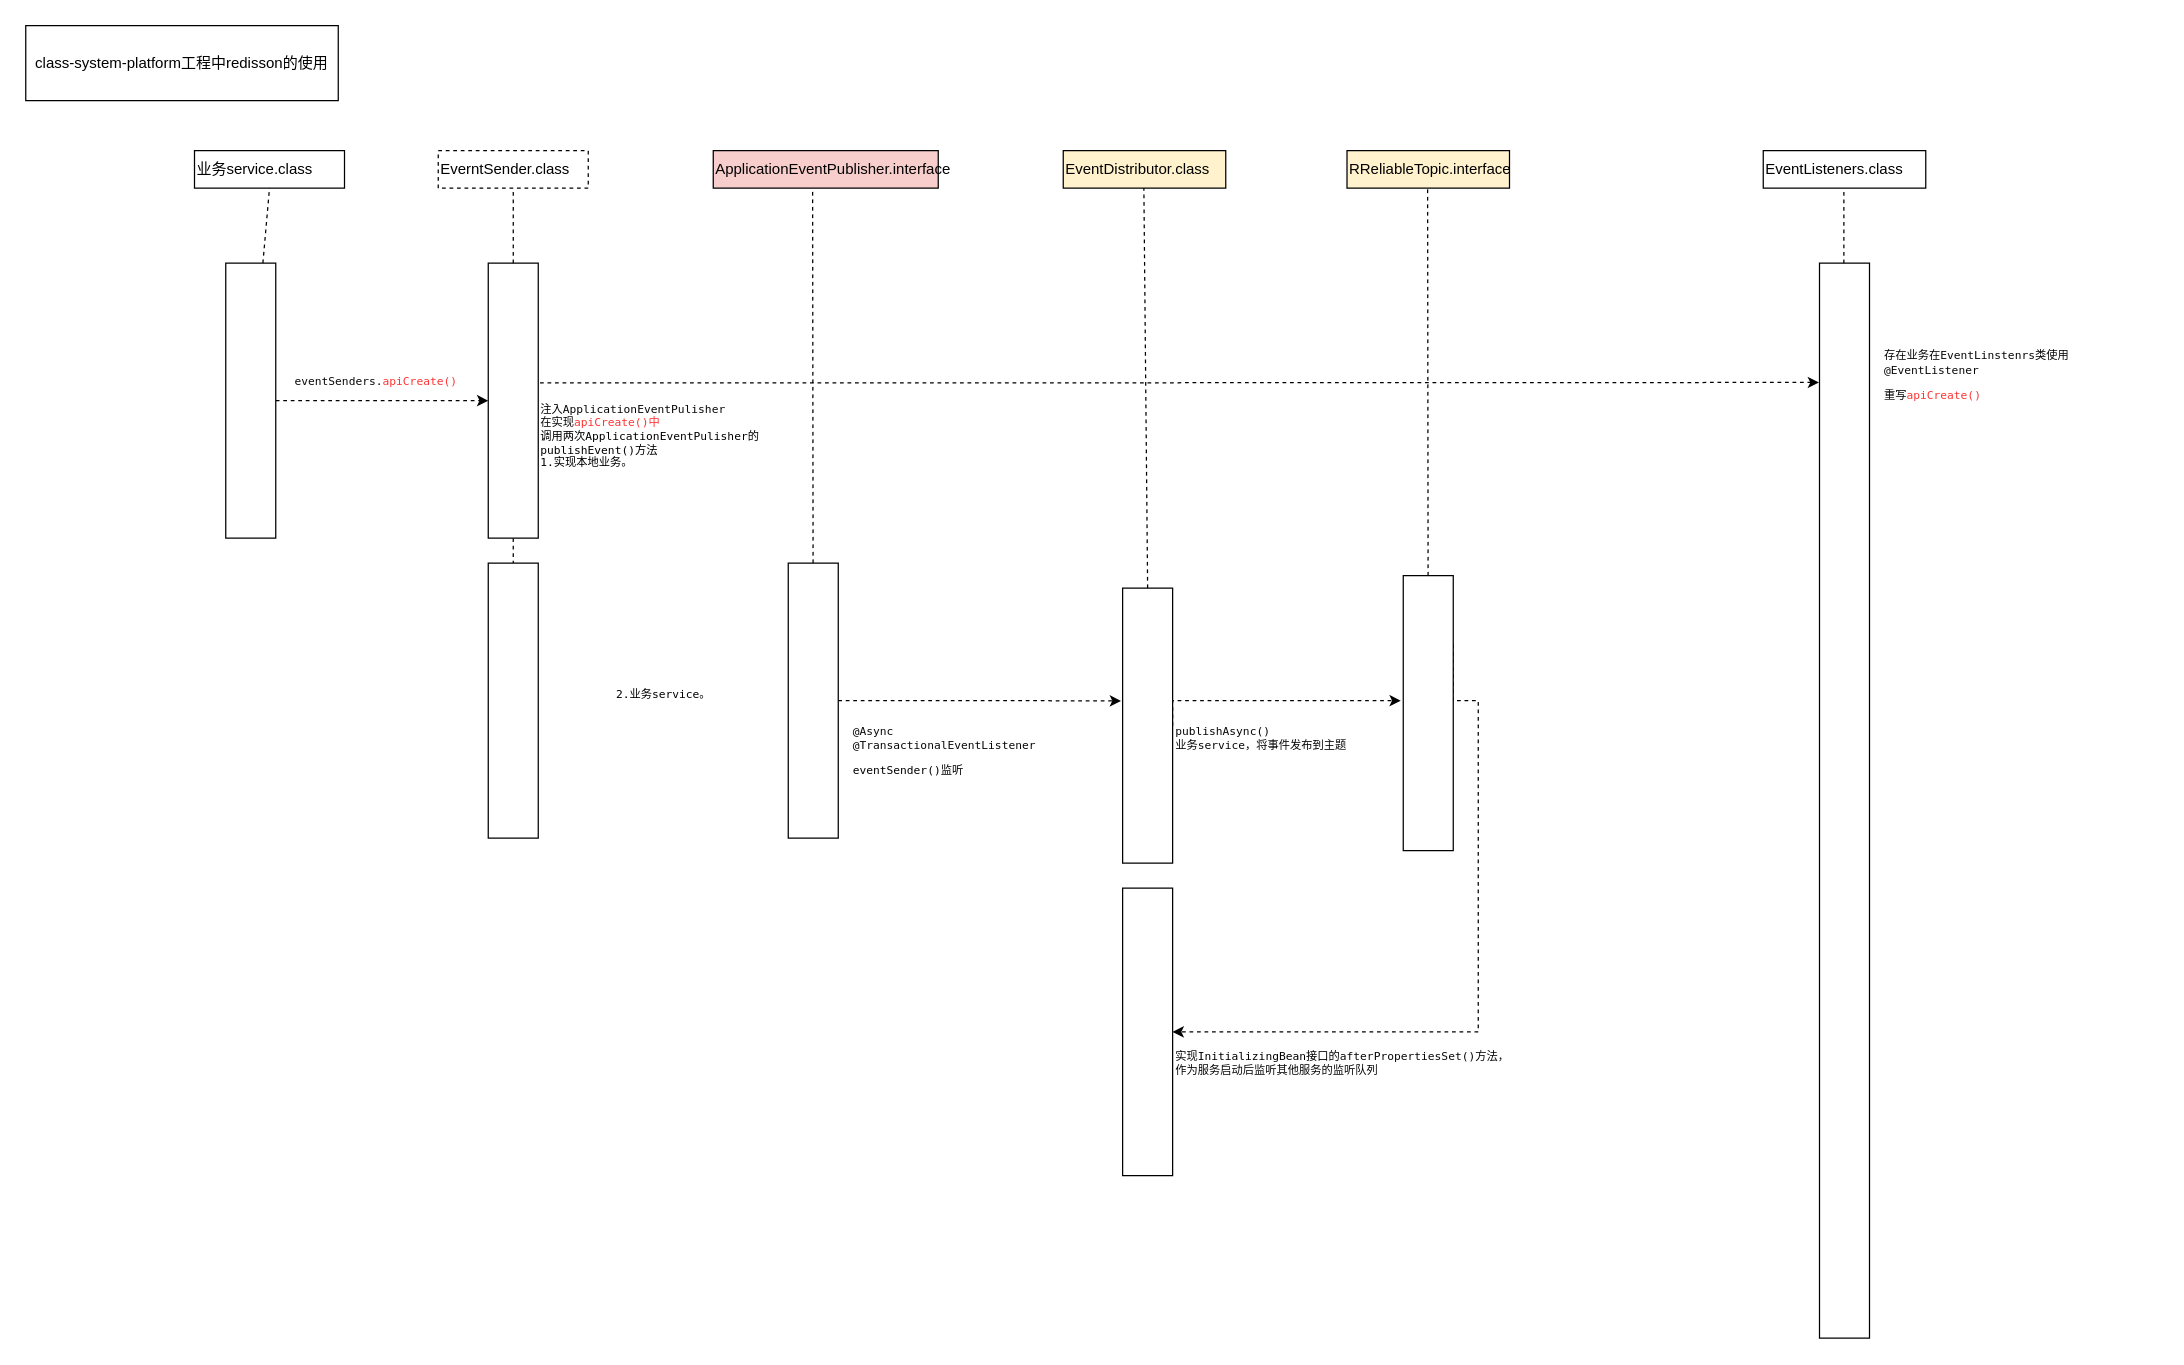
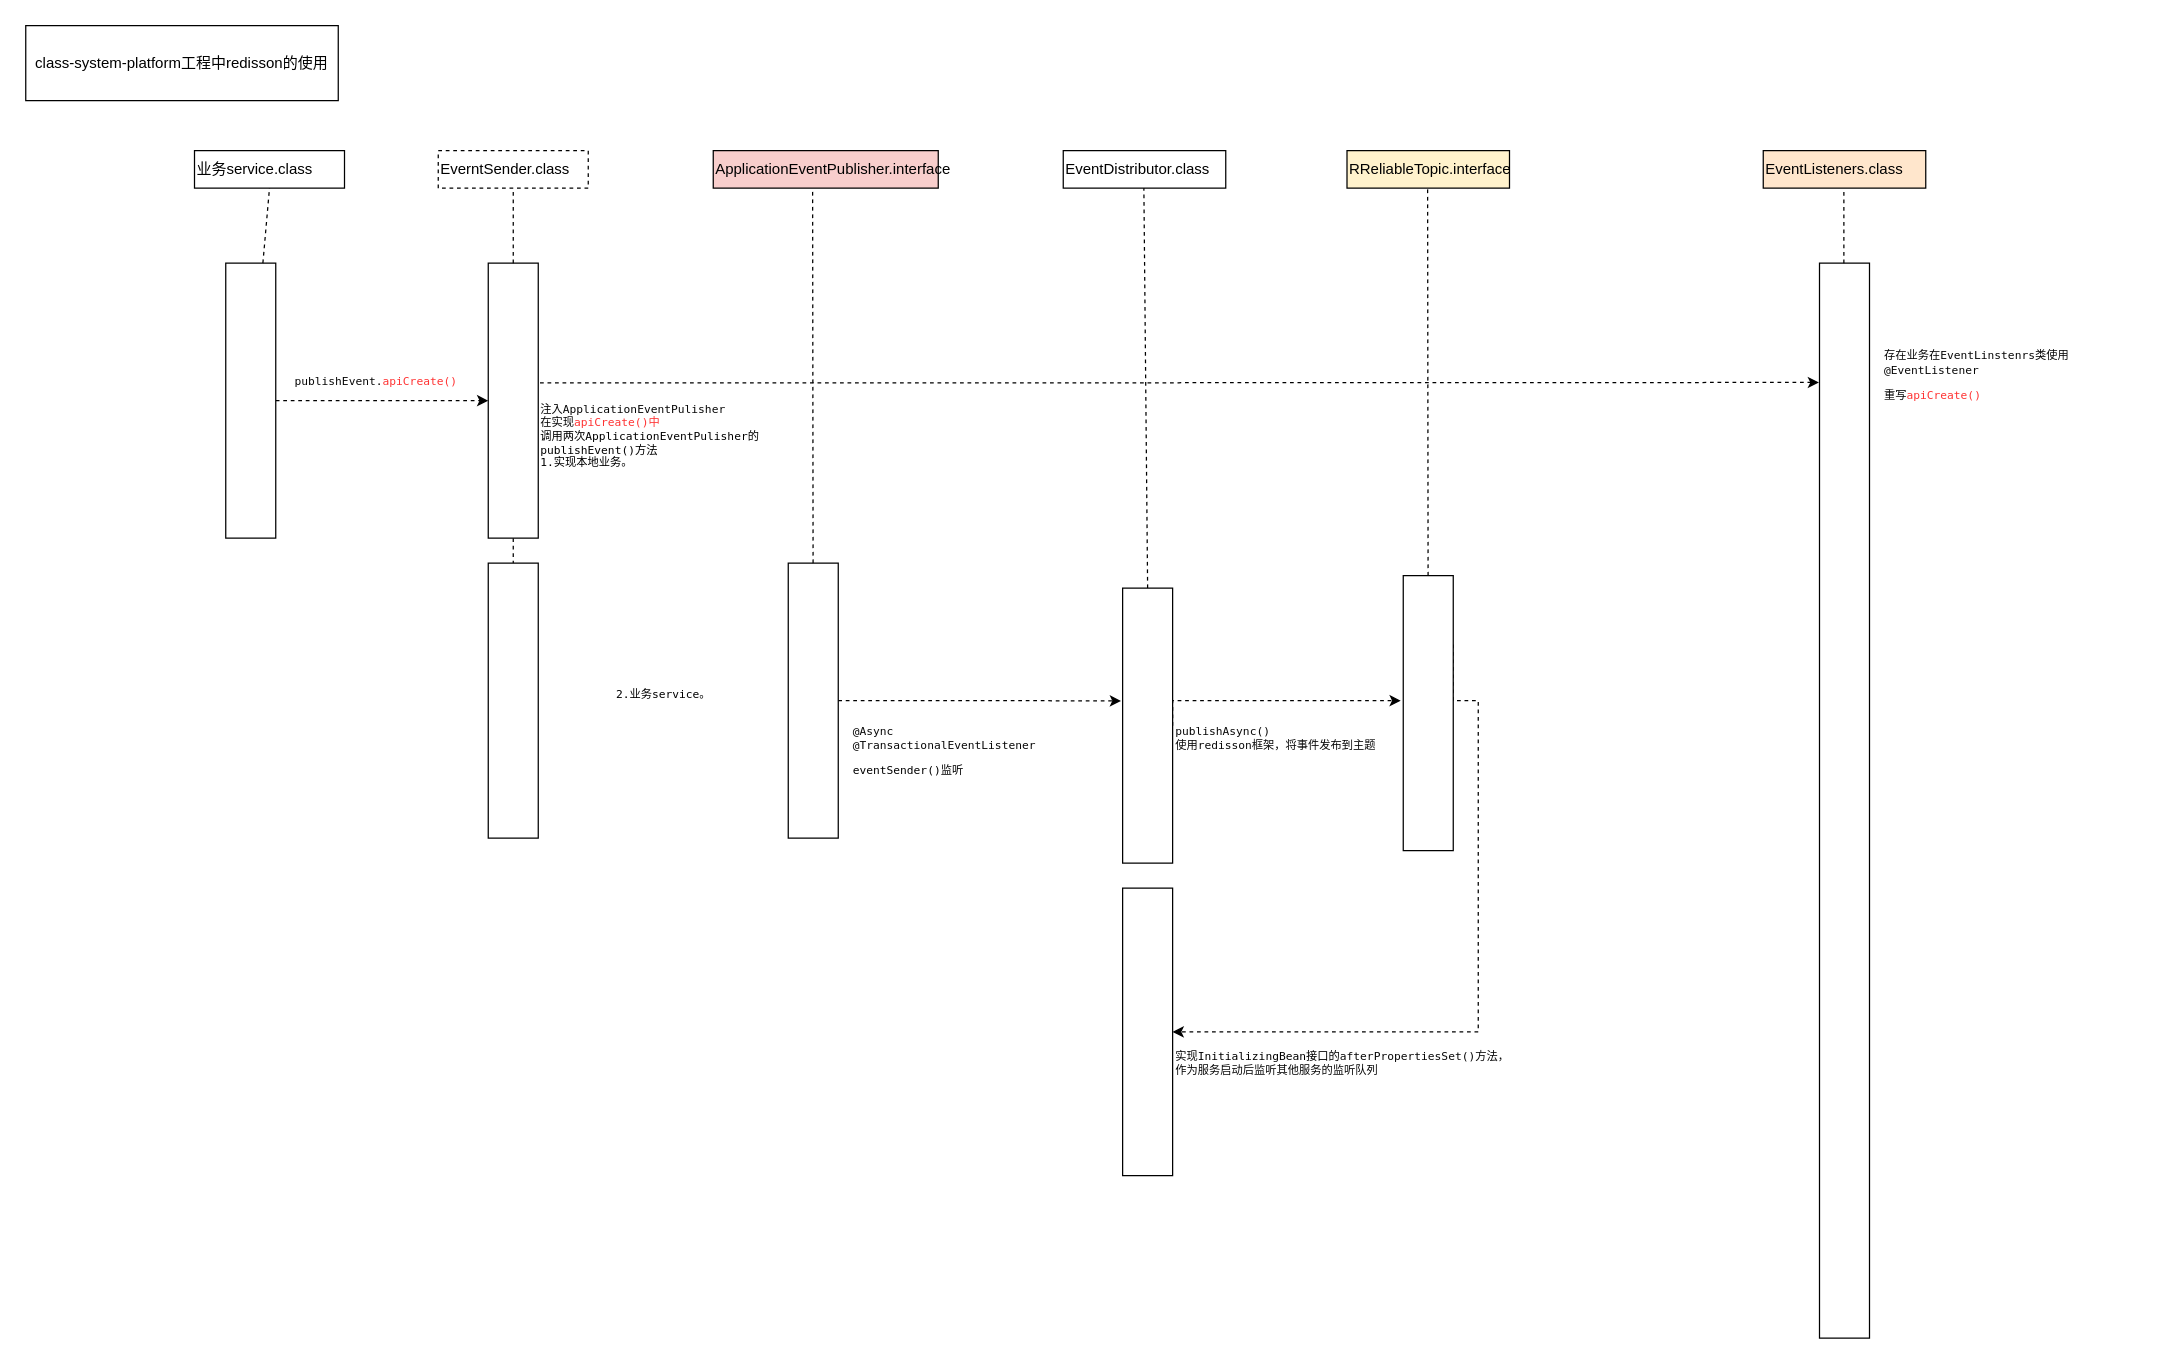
(1144, 169) -> (1144, 169)
(1844, 169) -> (1844, 169)
(376, 382) -> (376, 382)
(1258, 738) -> (1272, 738)
